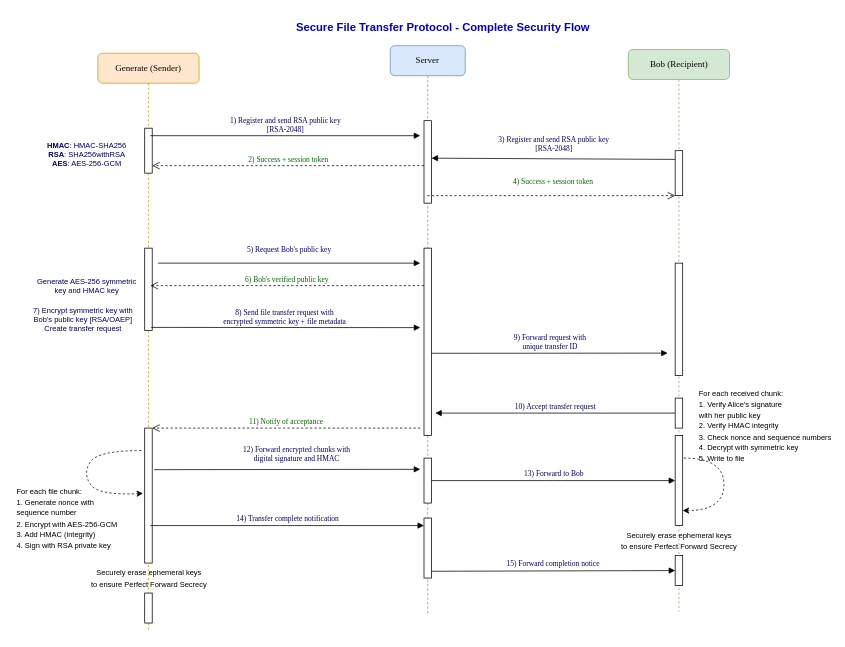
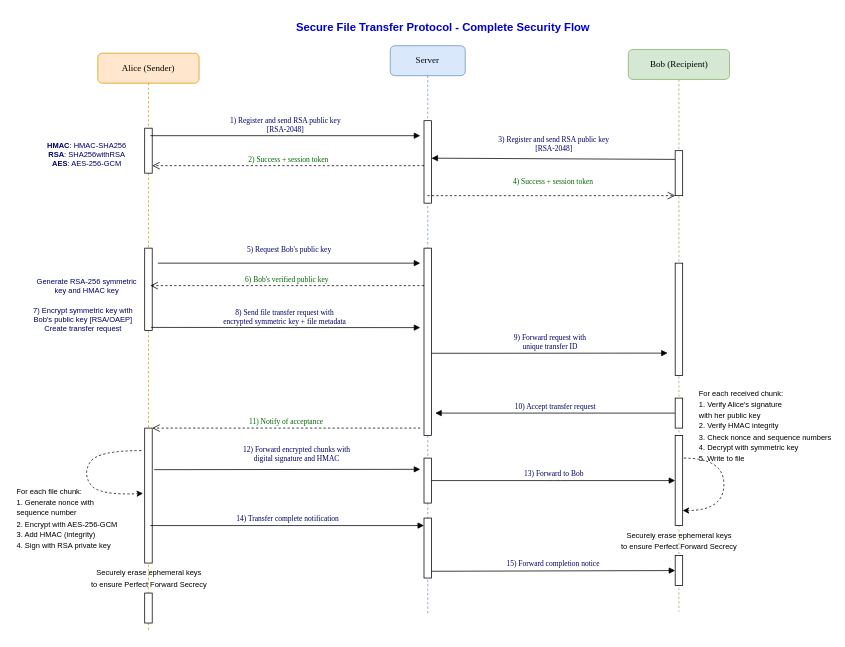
(149, 68) -> (149, 68)
(87, 285) -> (87, 285)
